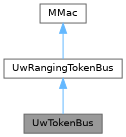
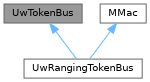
(63, 101) -> (66, 45)
